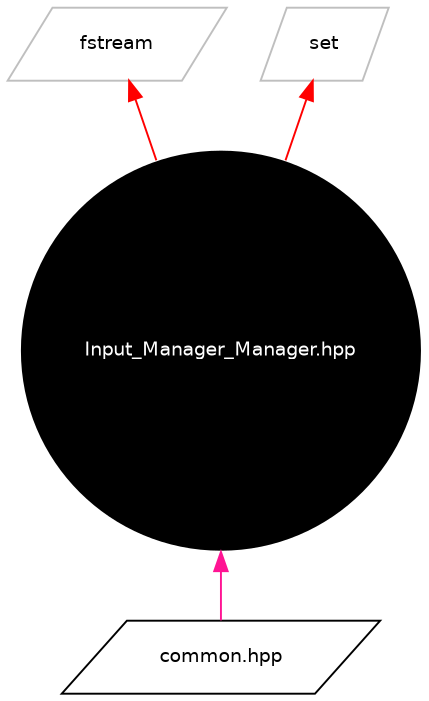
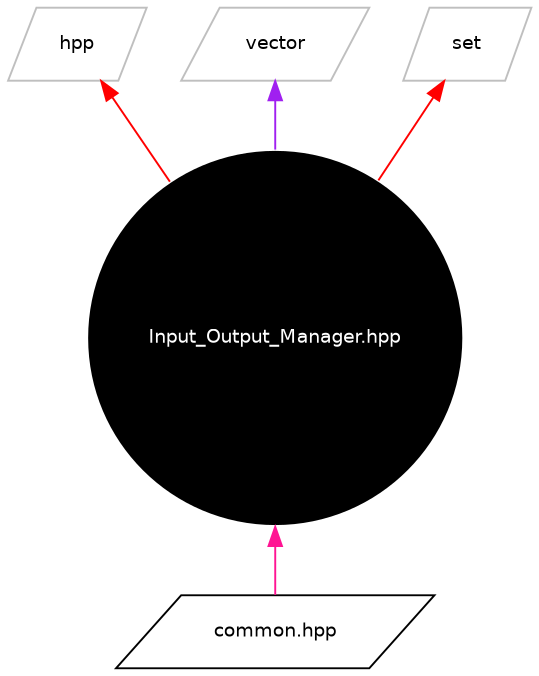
(117, 44) -> (77, 44)
none -> (275, 44)
(221, 351) -> (275, 338)
